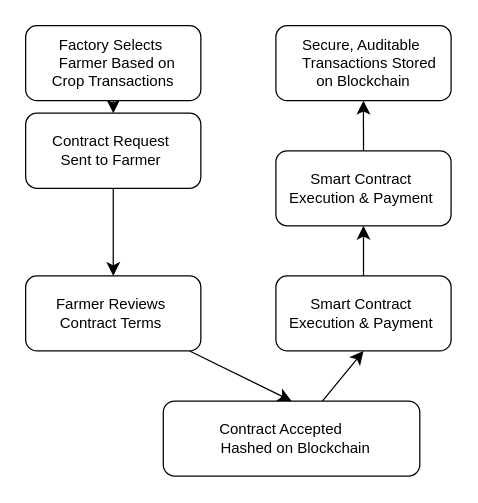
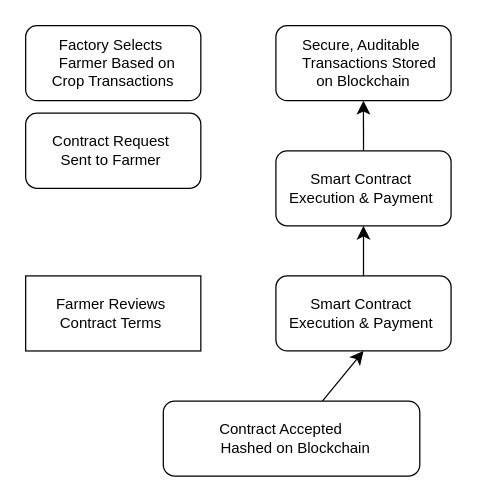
(113, 101) -> none
(113, 227) -> none
(113, 313) -> (113, 313)
(236, 373) -> none
